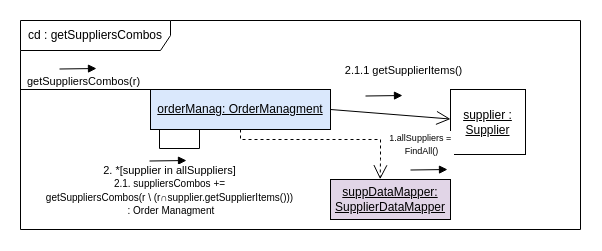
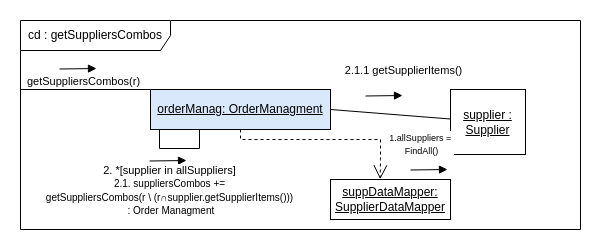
(445, 119) -> (445, 119)
(391, 200) -> (391, 200)
